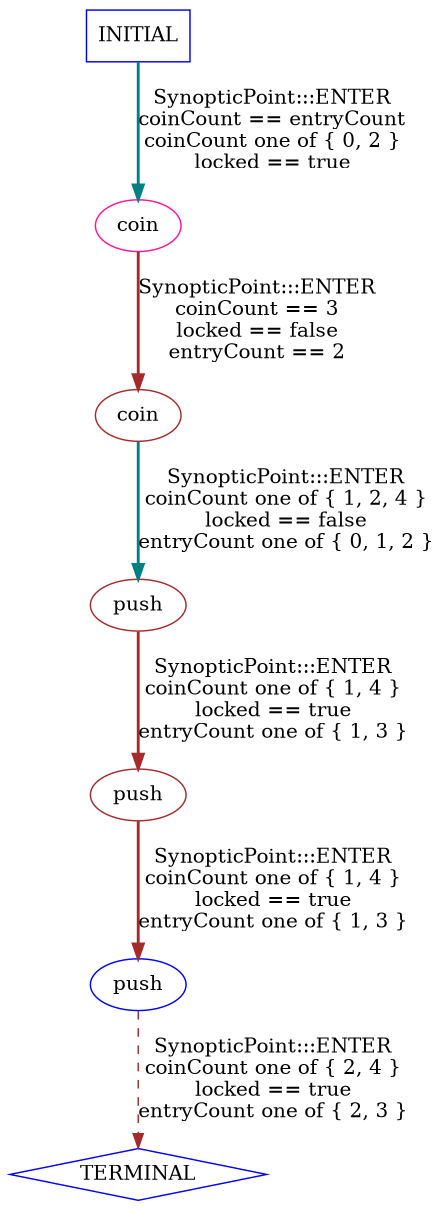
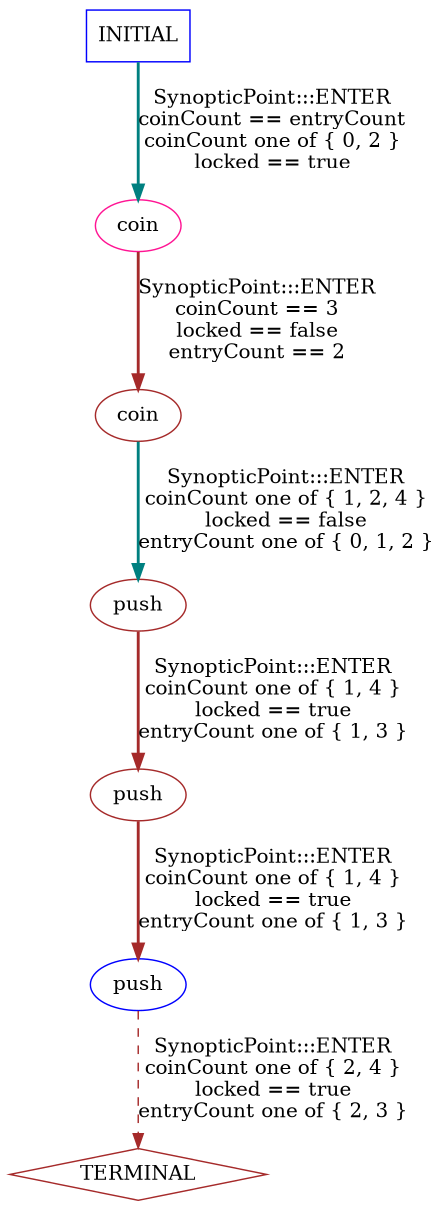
(138, 1174) -> (138, 1174)
